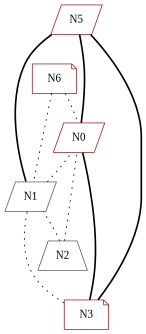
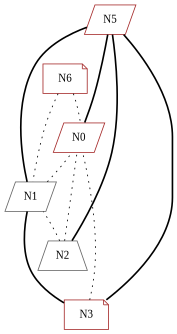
none -> (114, 142)
(94, 226) -> (94, 226)
(28, 264) -> (28, 264)
